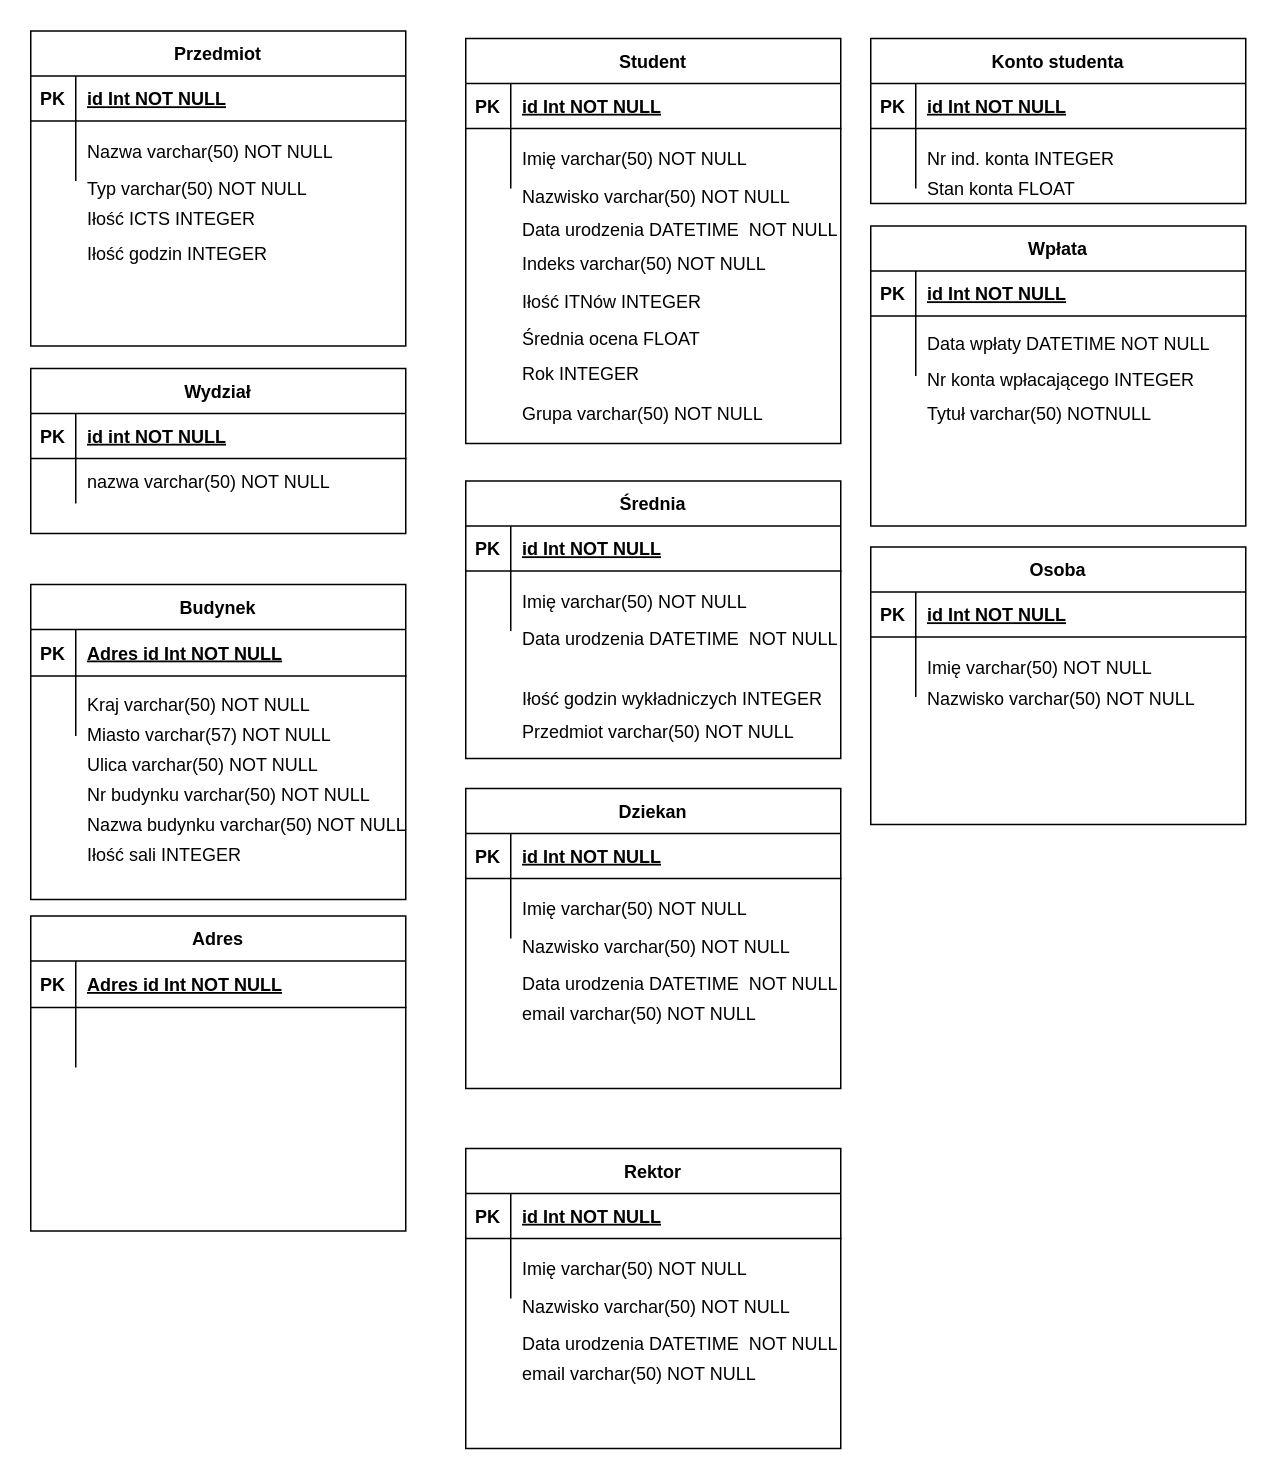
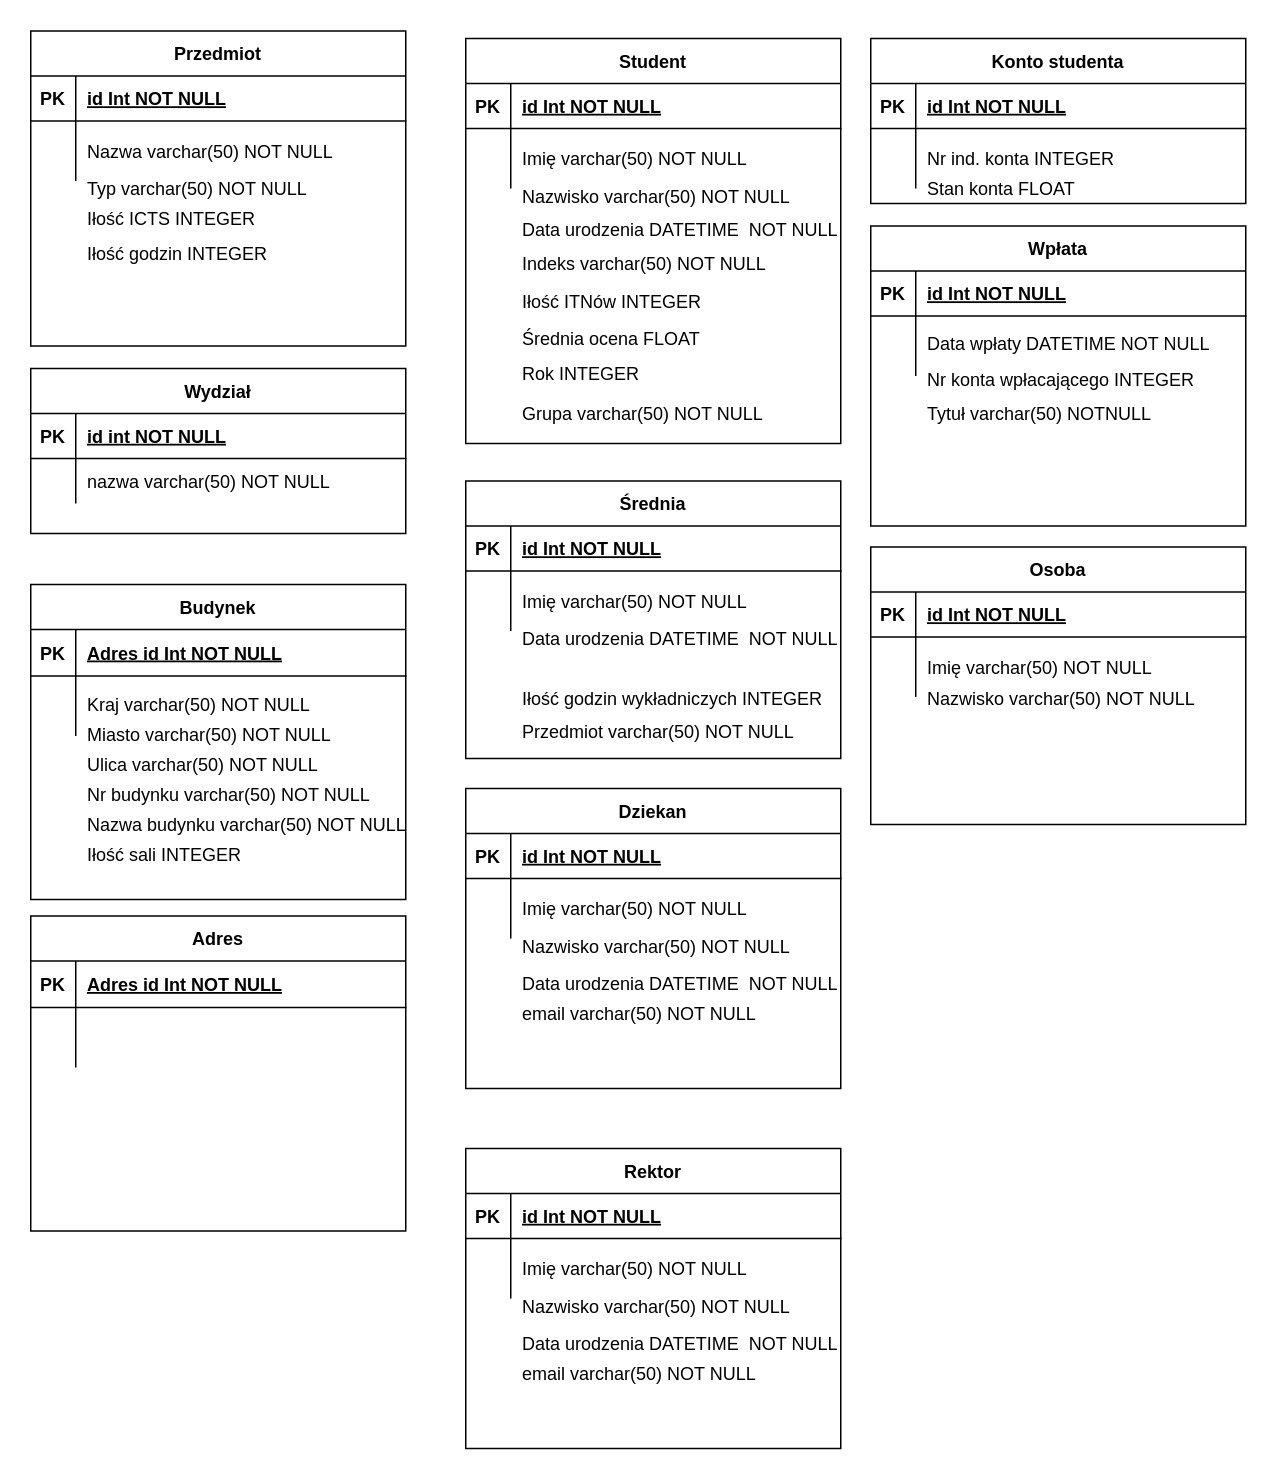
(214, 735) -> (214, 735)
